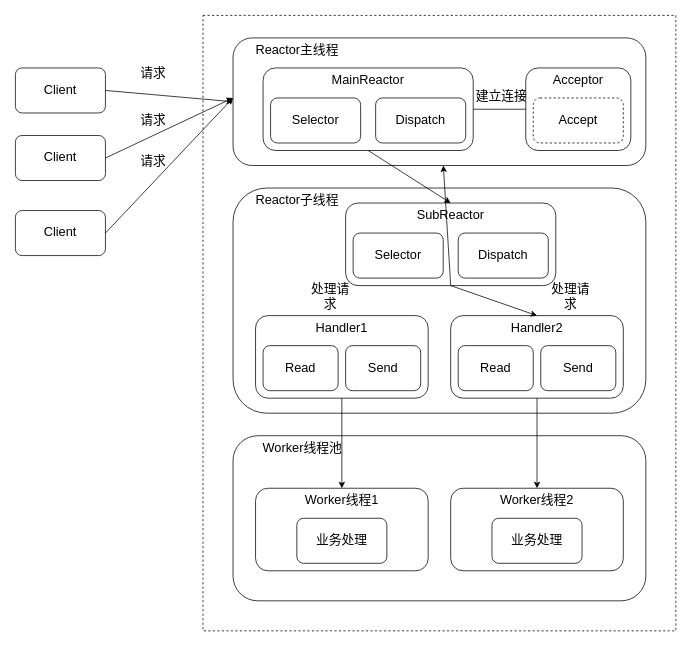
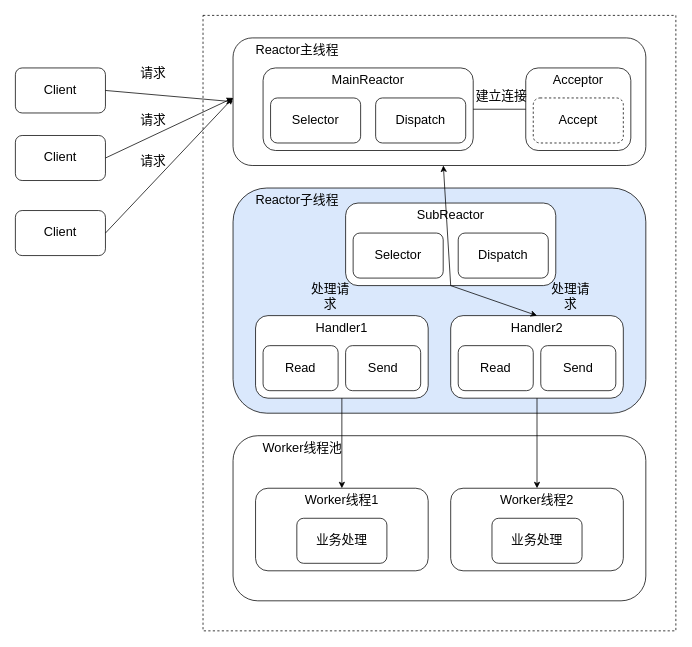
(405, 174) -> none
(439, 300) -> (439, 300)
